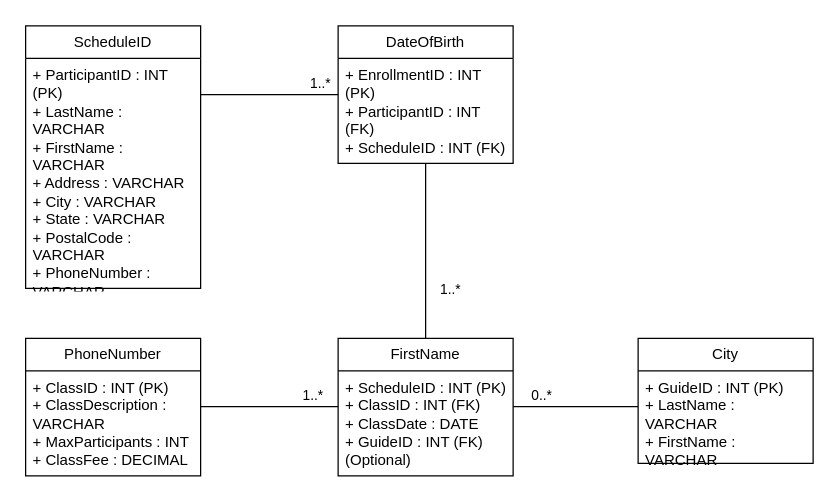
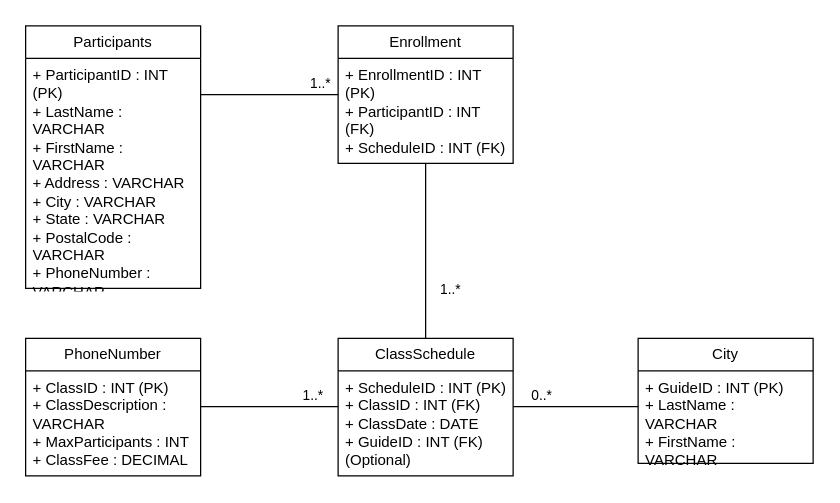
(113, 42) -> (113, 42)
(426, 42) -> (426, 42)
(426, 354) -> (426, 354)
